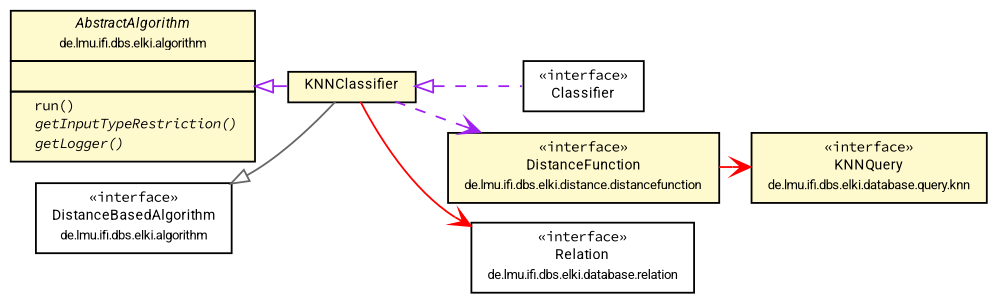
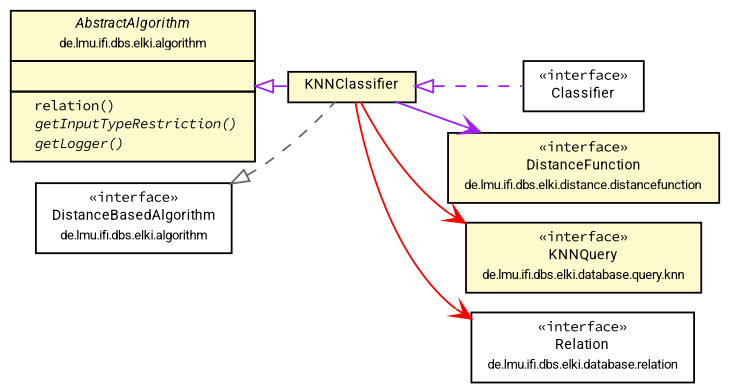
(51, 106) -> (71, 106)
(429, 114) -> (429, 114)
(294, 142) -> (294, 142)
(726, 167) -> (399, 163)
